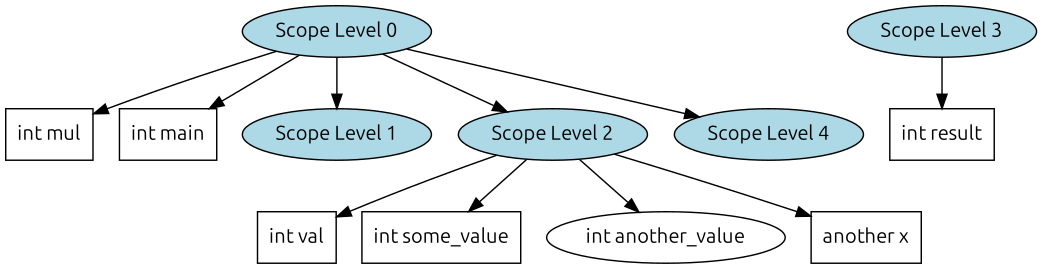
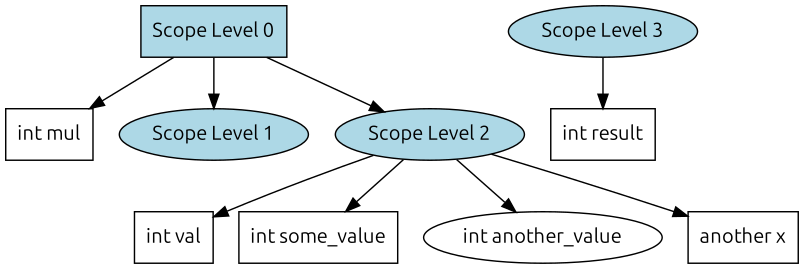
(337, 31) -> (214, 31)
(168, 134) -> none
(769, 134) -> none
